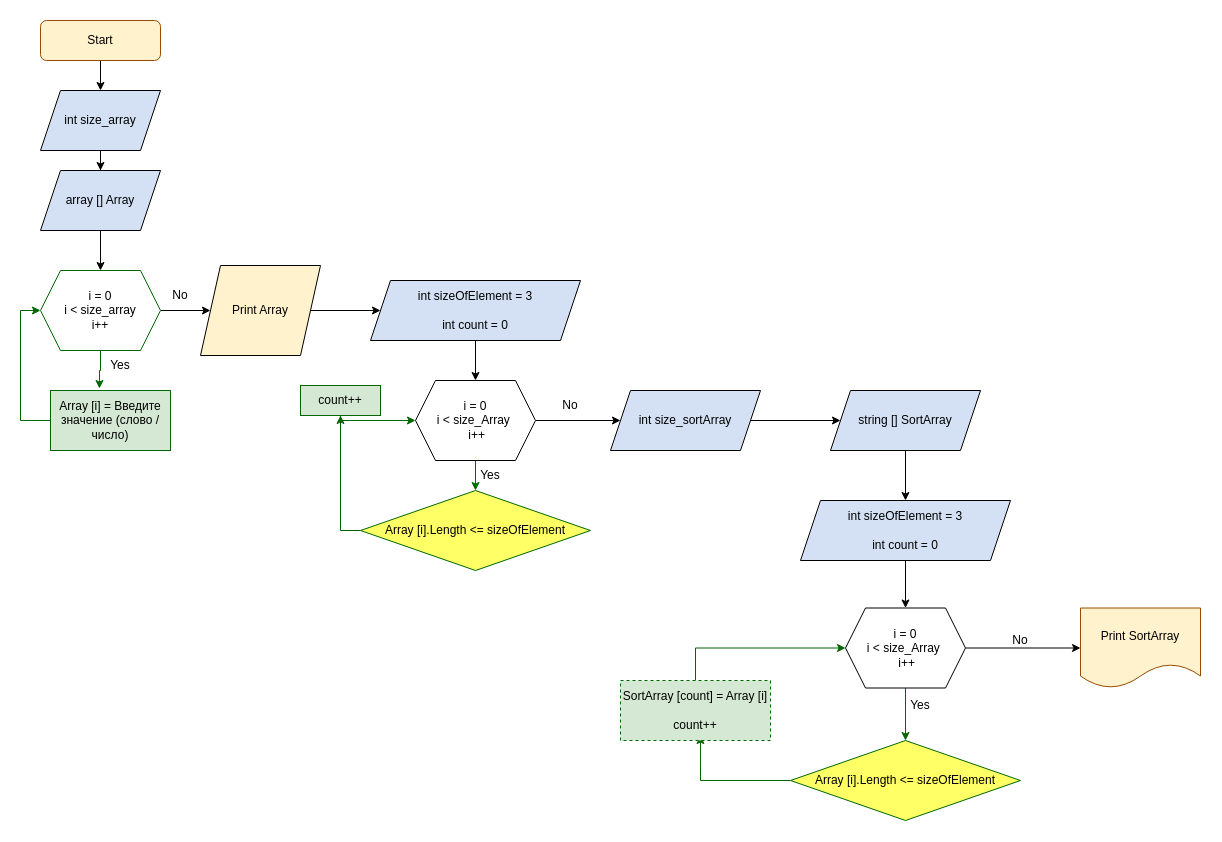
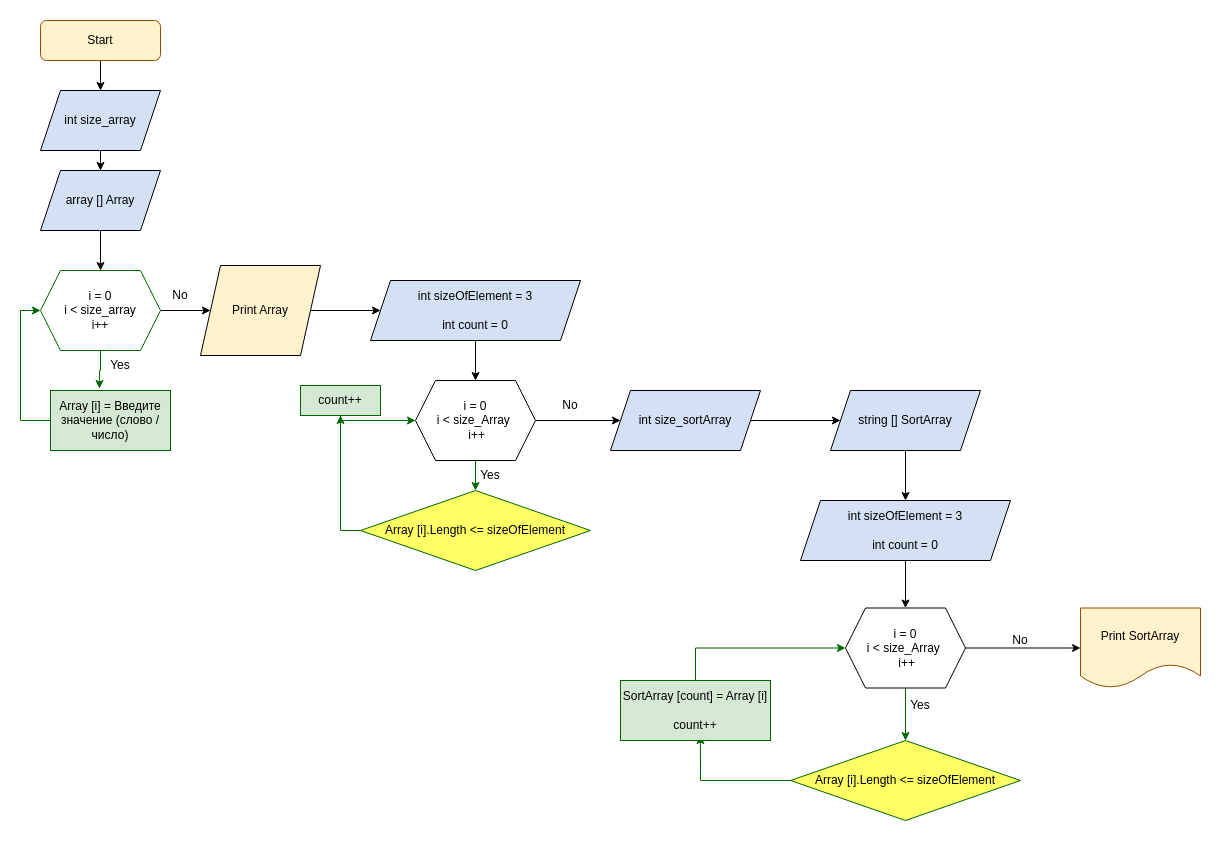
(696, 711) -> (696, 711)
